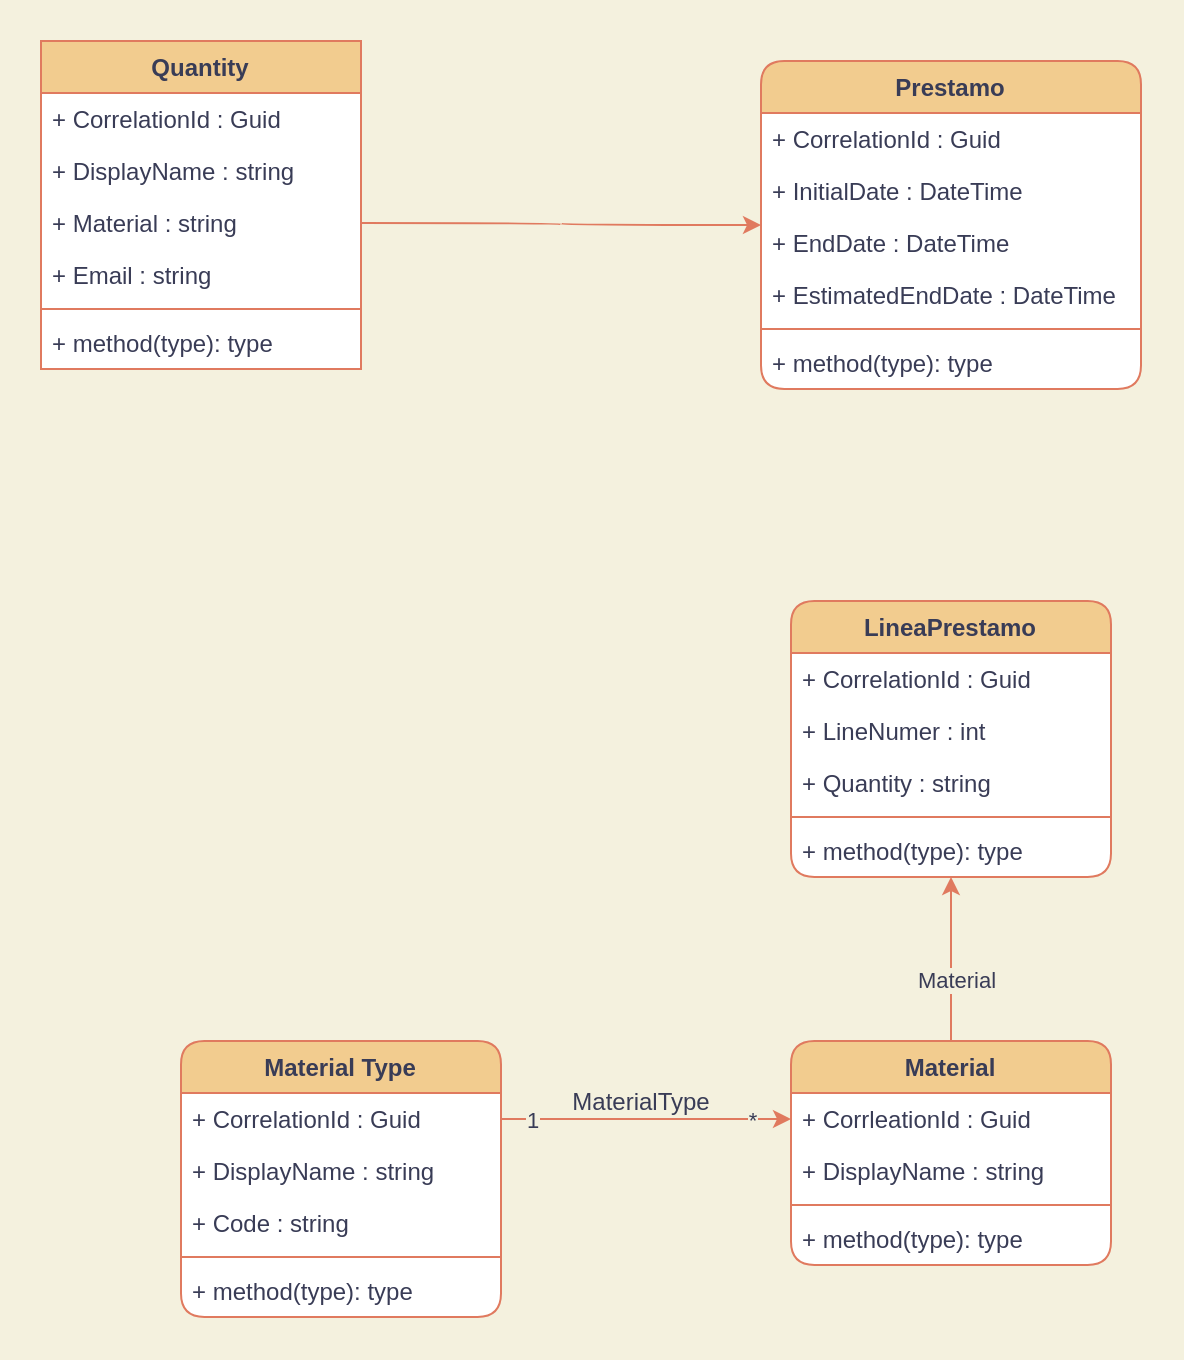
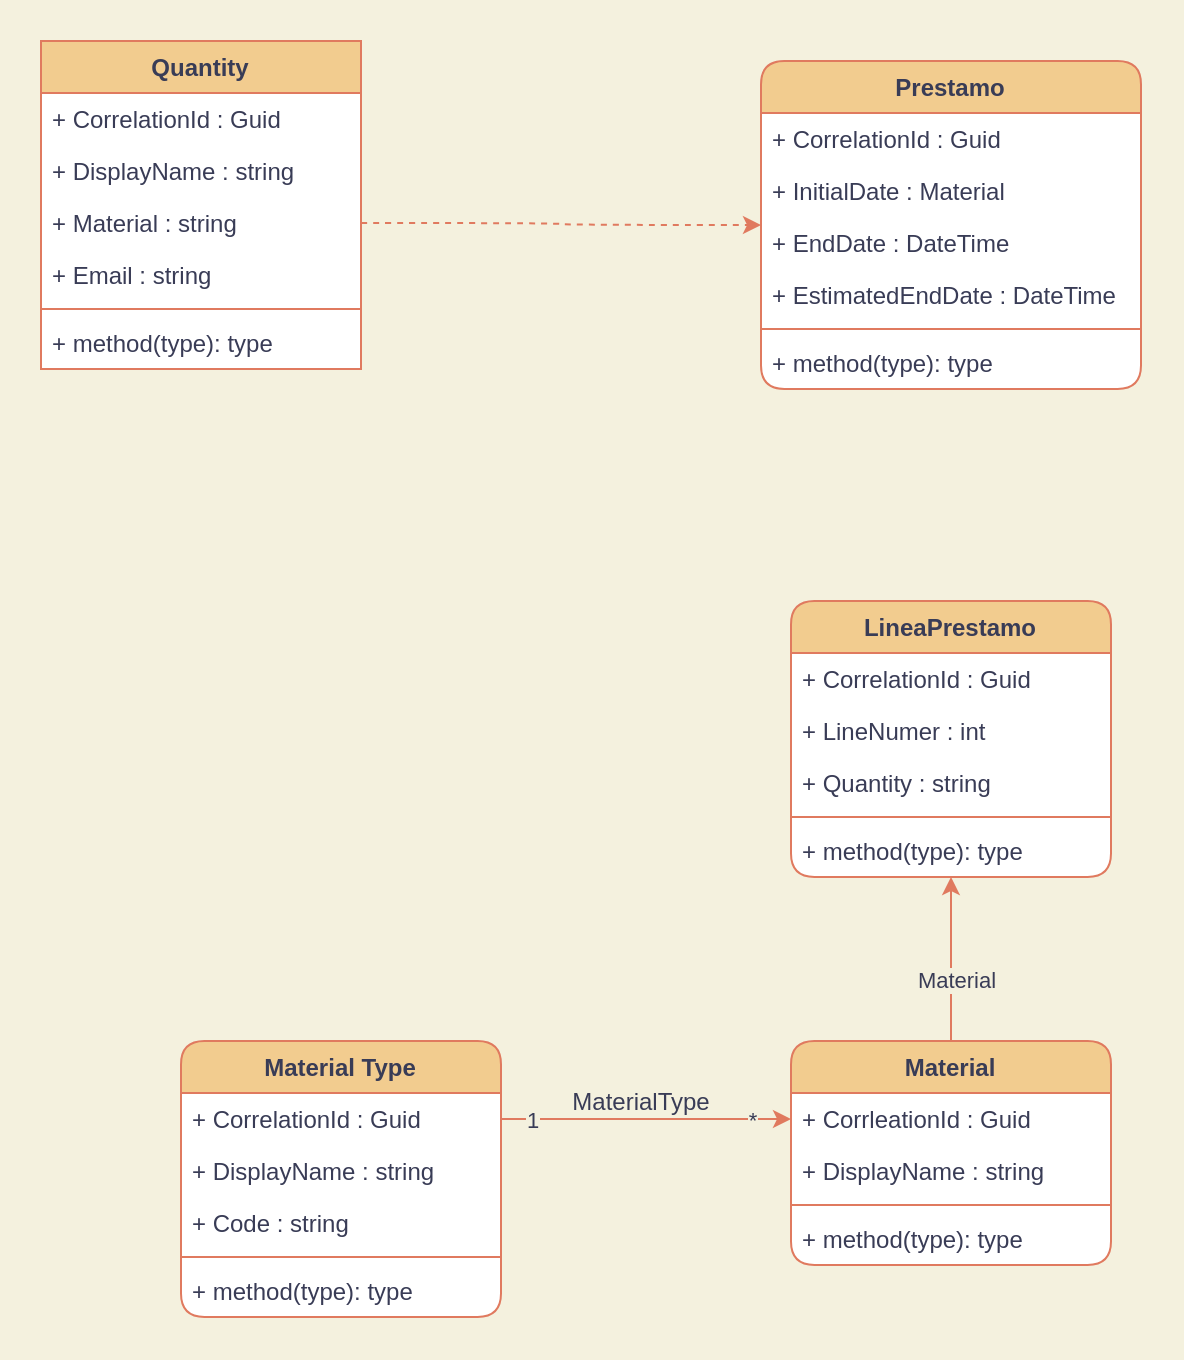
(908, 192) -> (905, 192)
(553, 224) -> (553, 224)
